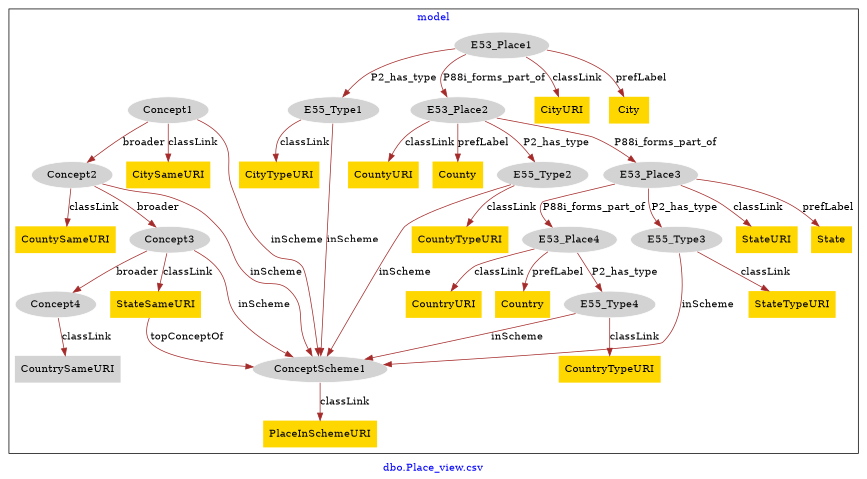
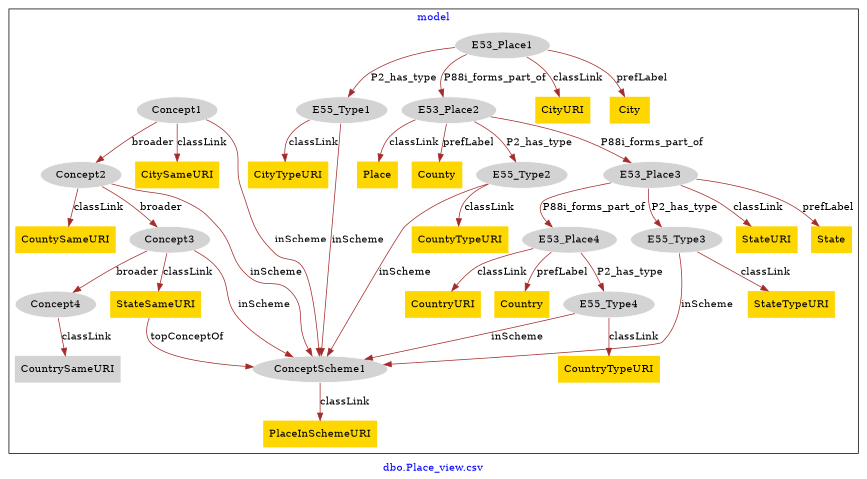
(383, 175) -> (377, 175)
